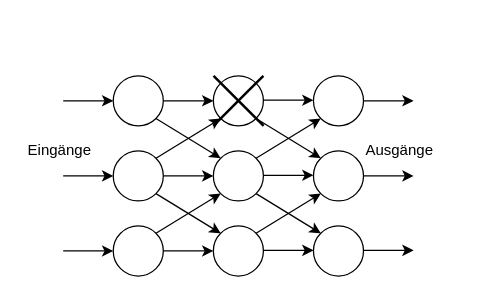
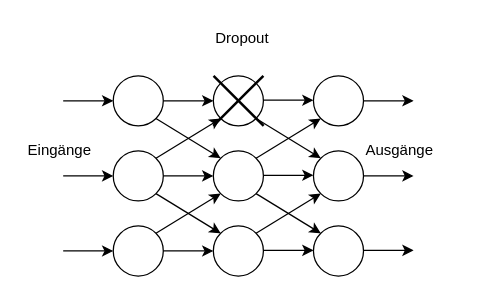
none -> (251, 38)
